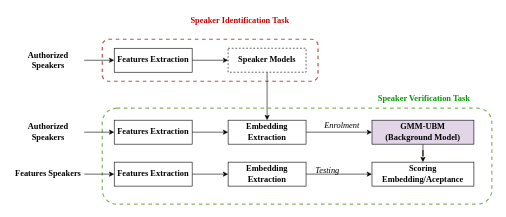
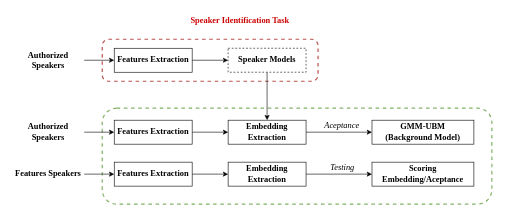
(425, 99) -> none
(342, 126) -> (342, 126)
(423, 132) -> (423, 132)
(423, 153) -> none
(328, 171) -> (343, 168)
